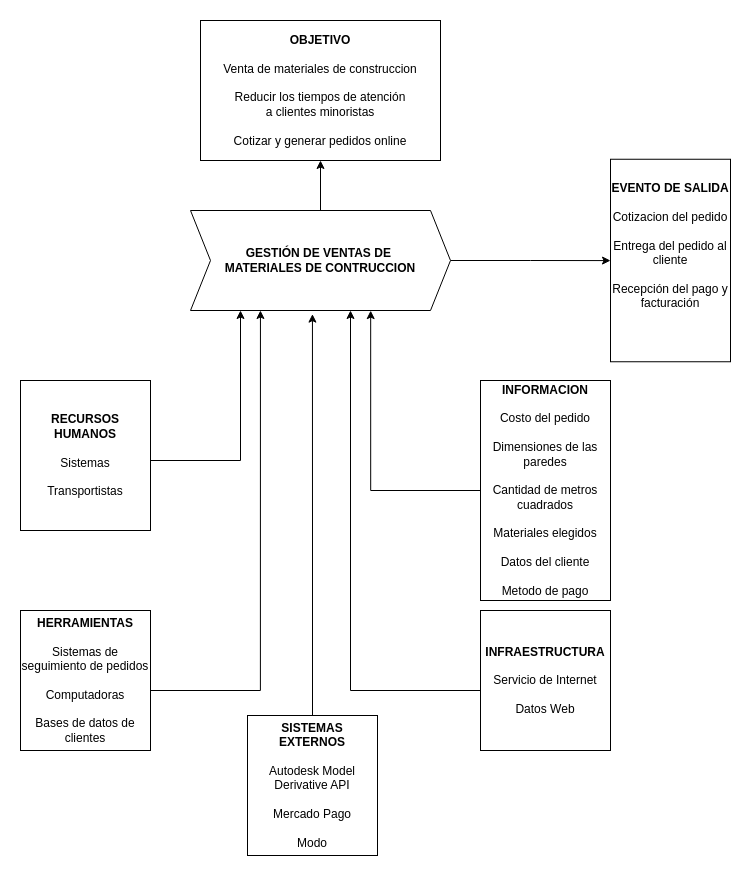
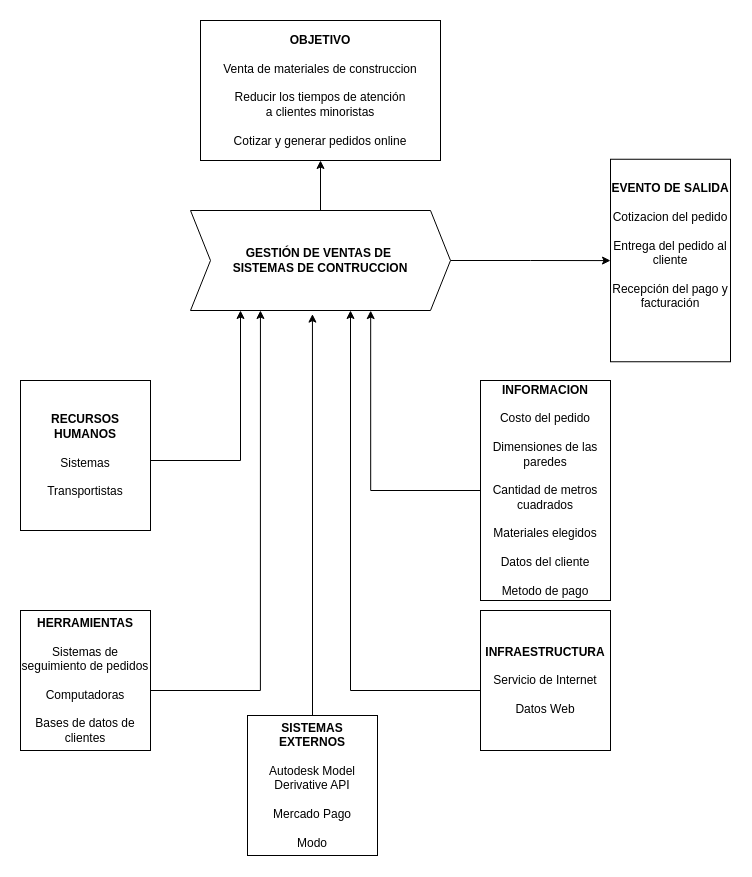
(321, 261) -> (321, 261)
